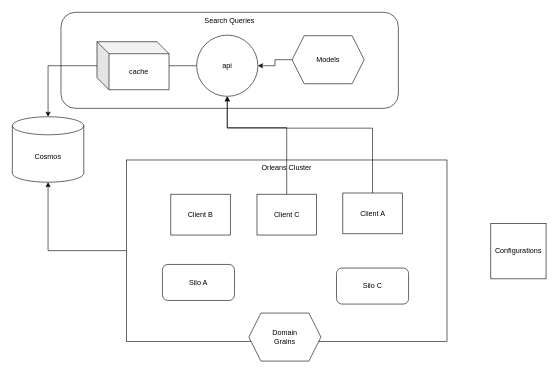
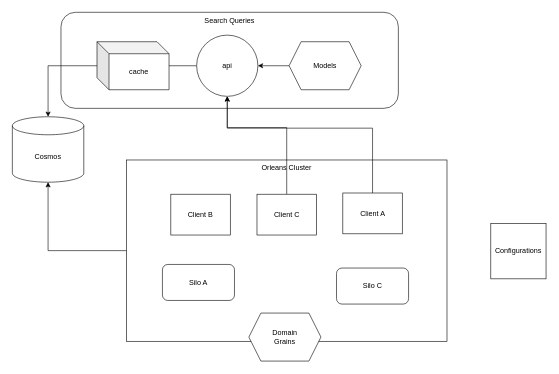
(328, 60) -> (325, 66)
